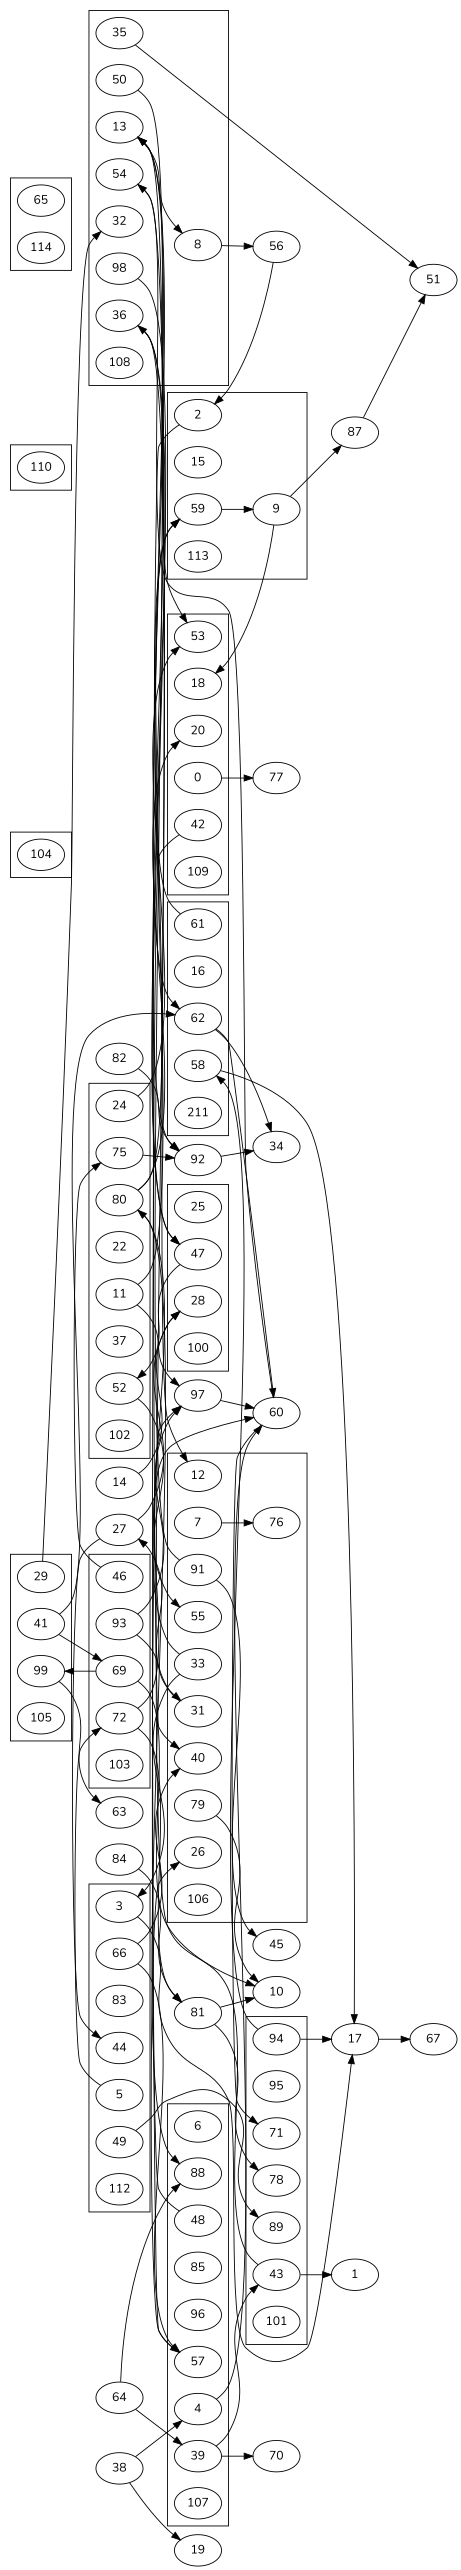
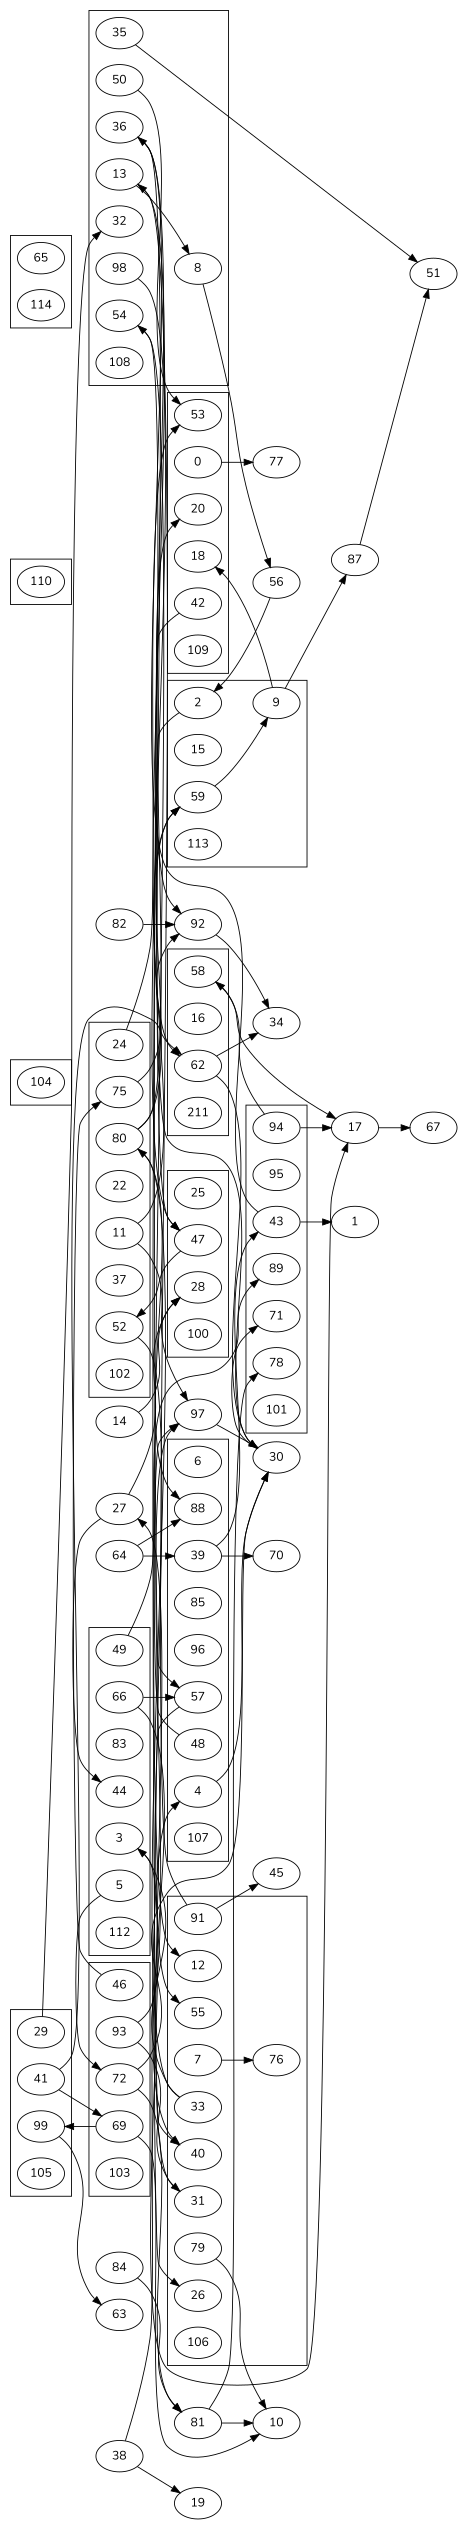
(198, 925) -> none
(276, 1413) -> (276, 1457)
